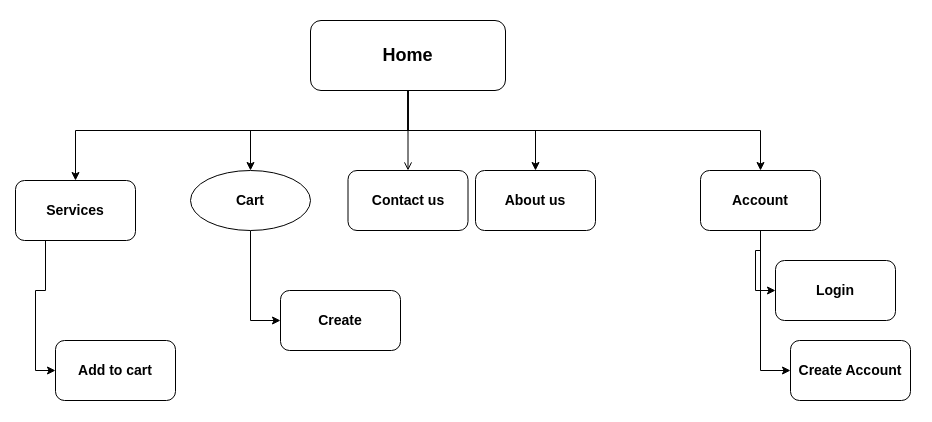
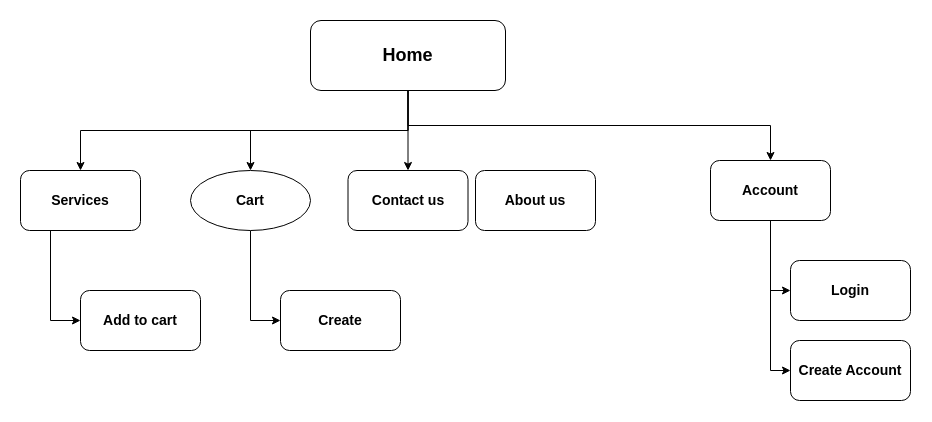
(536, 148) -> none
(408, 163) -> (408, 162)
(761, 201) -> (771, 191)
(76, 211) -> (81, 201)
(836, 291) -> (851, 291)
(116, 371) -> (141, 321)
